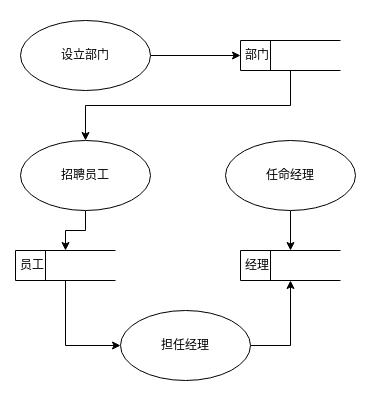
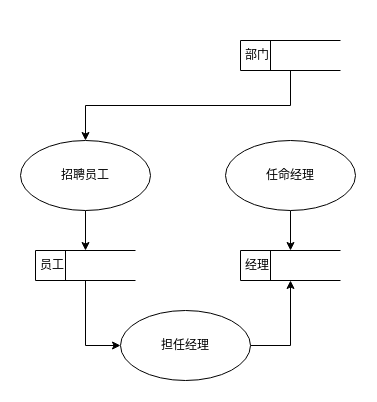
(86, 56) -> none
(192, 56) -> none
(66, 266) -> (86, 266)
